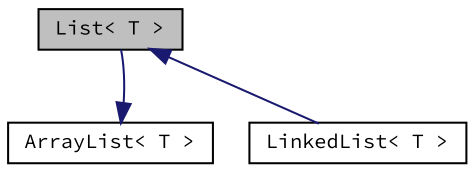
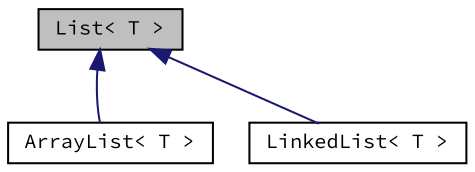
(124, 76) -> (97, 97)
